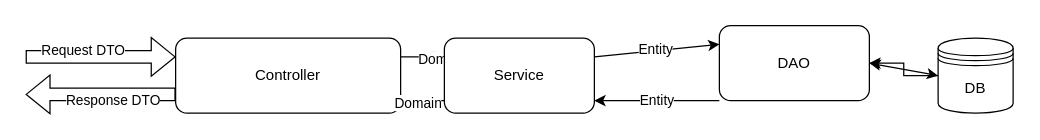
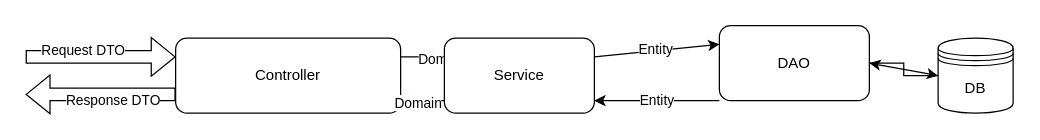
(879, 63) -> (875, 63)
